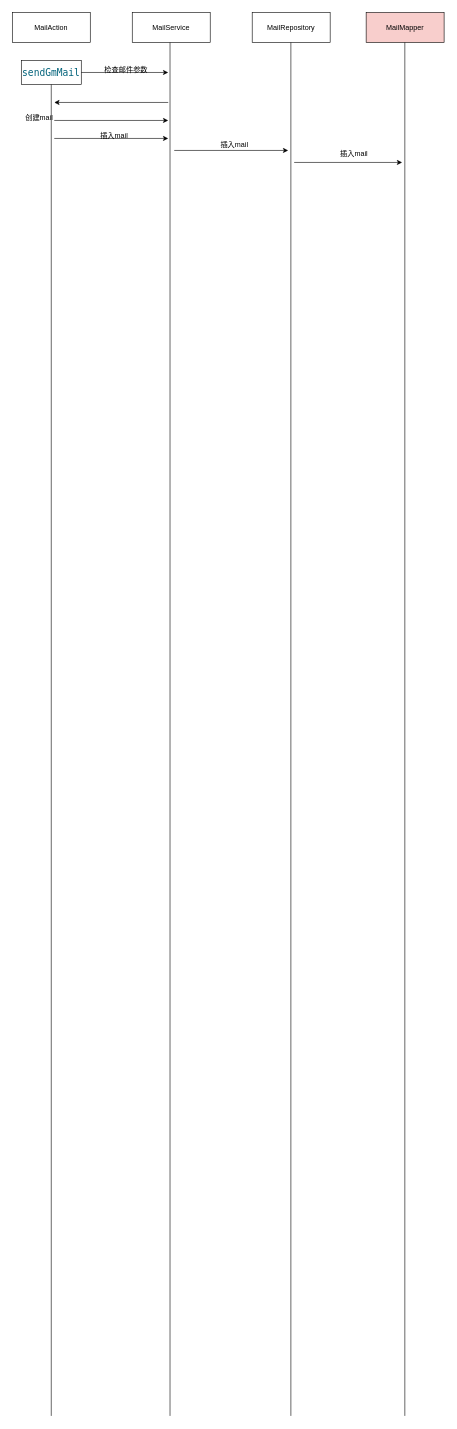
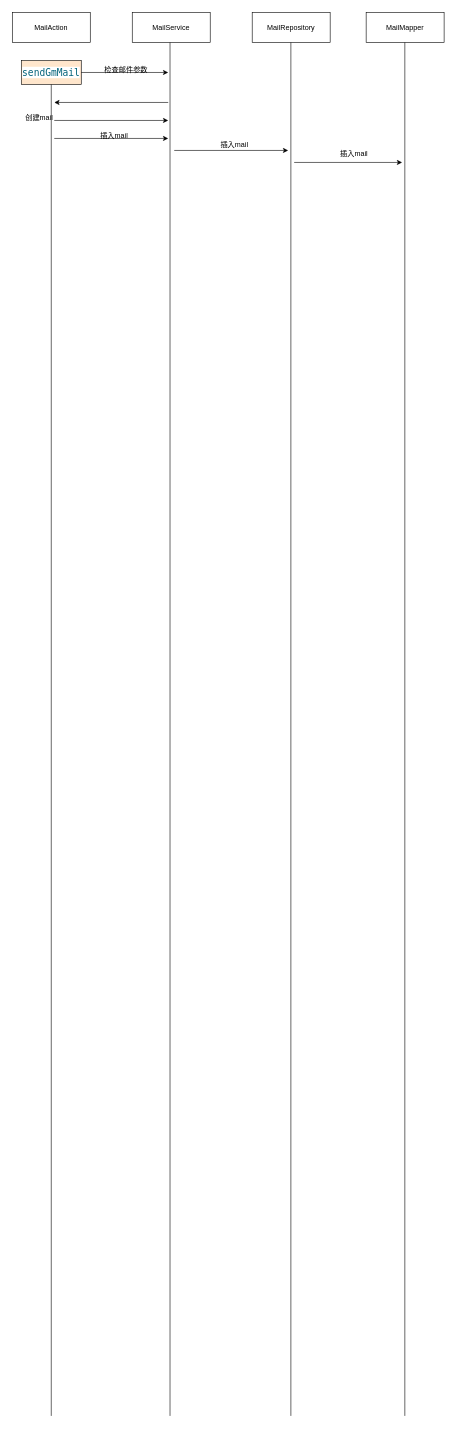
(405, 27) -> (405, 27)
(51, 72) -> (51, 72)
